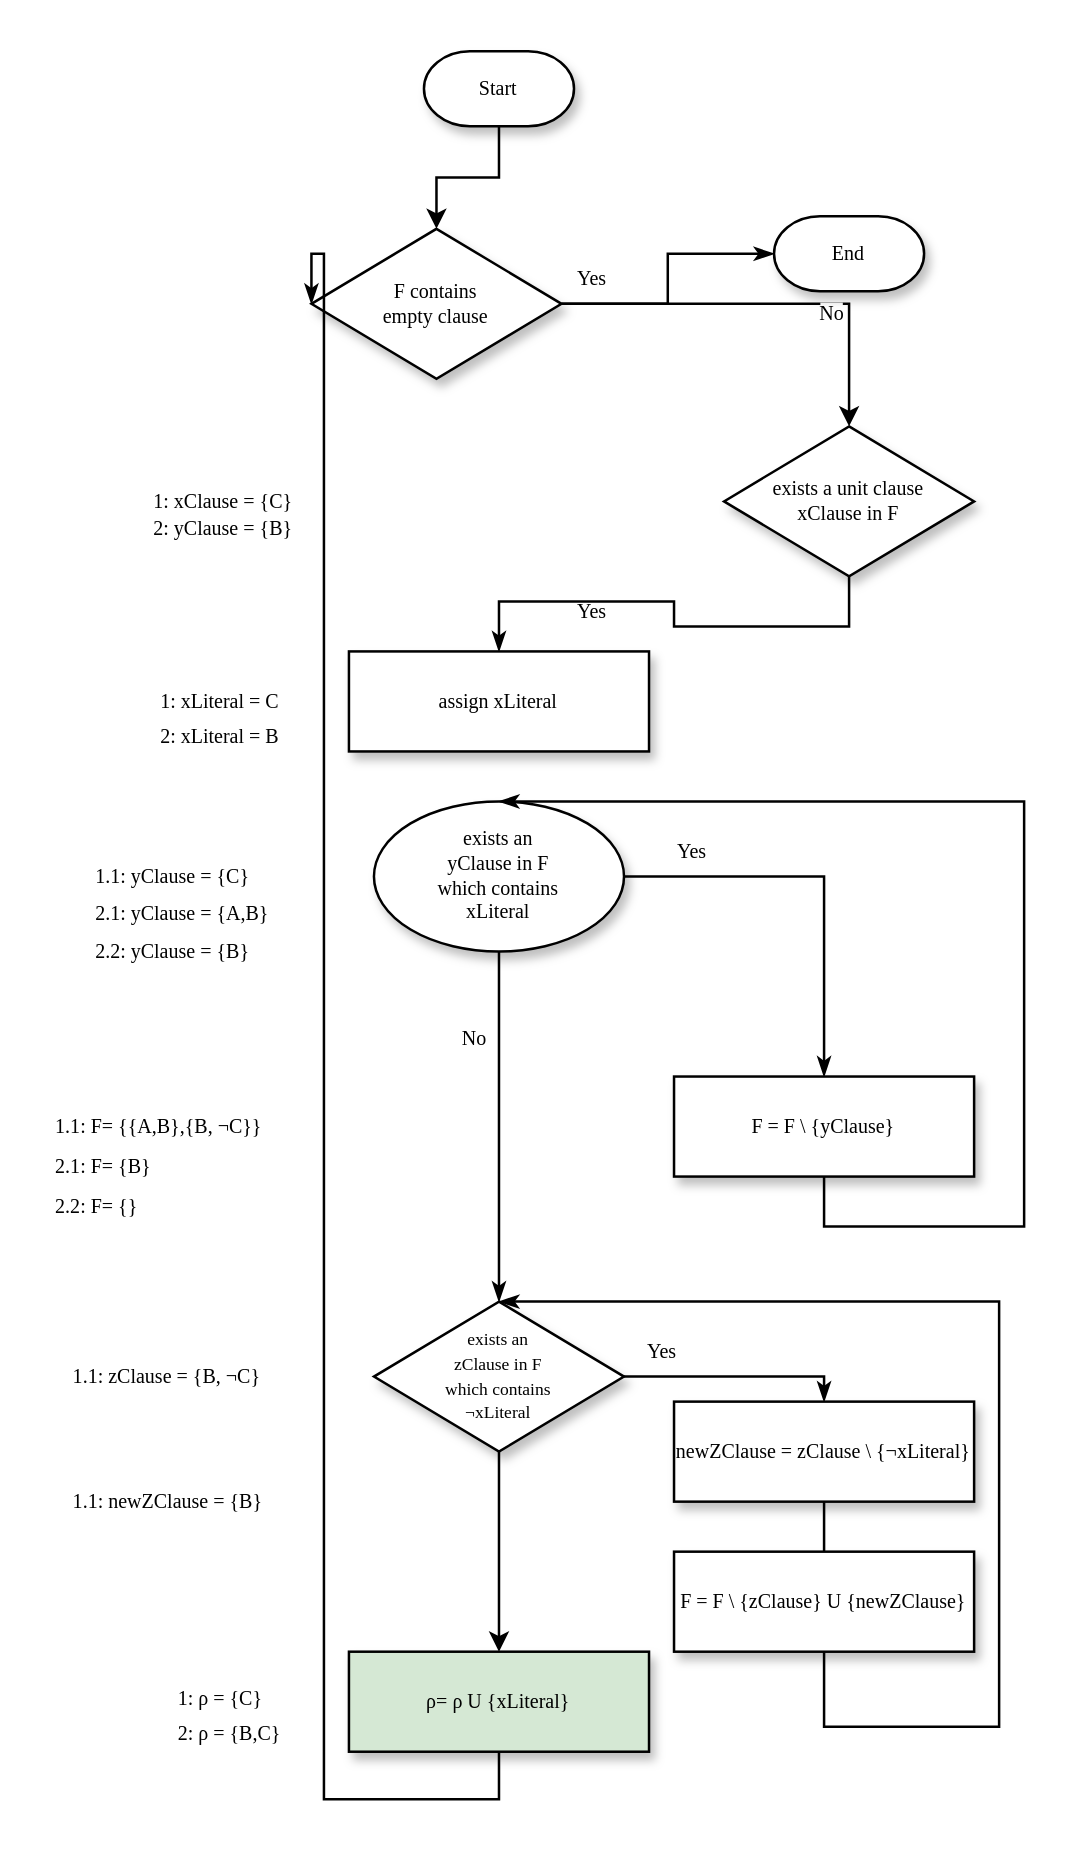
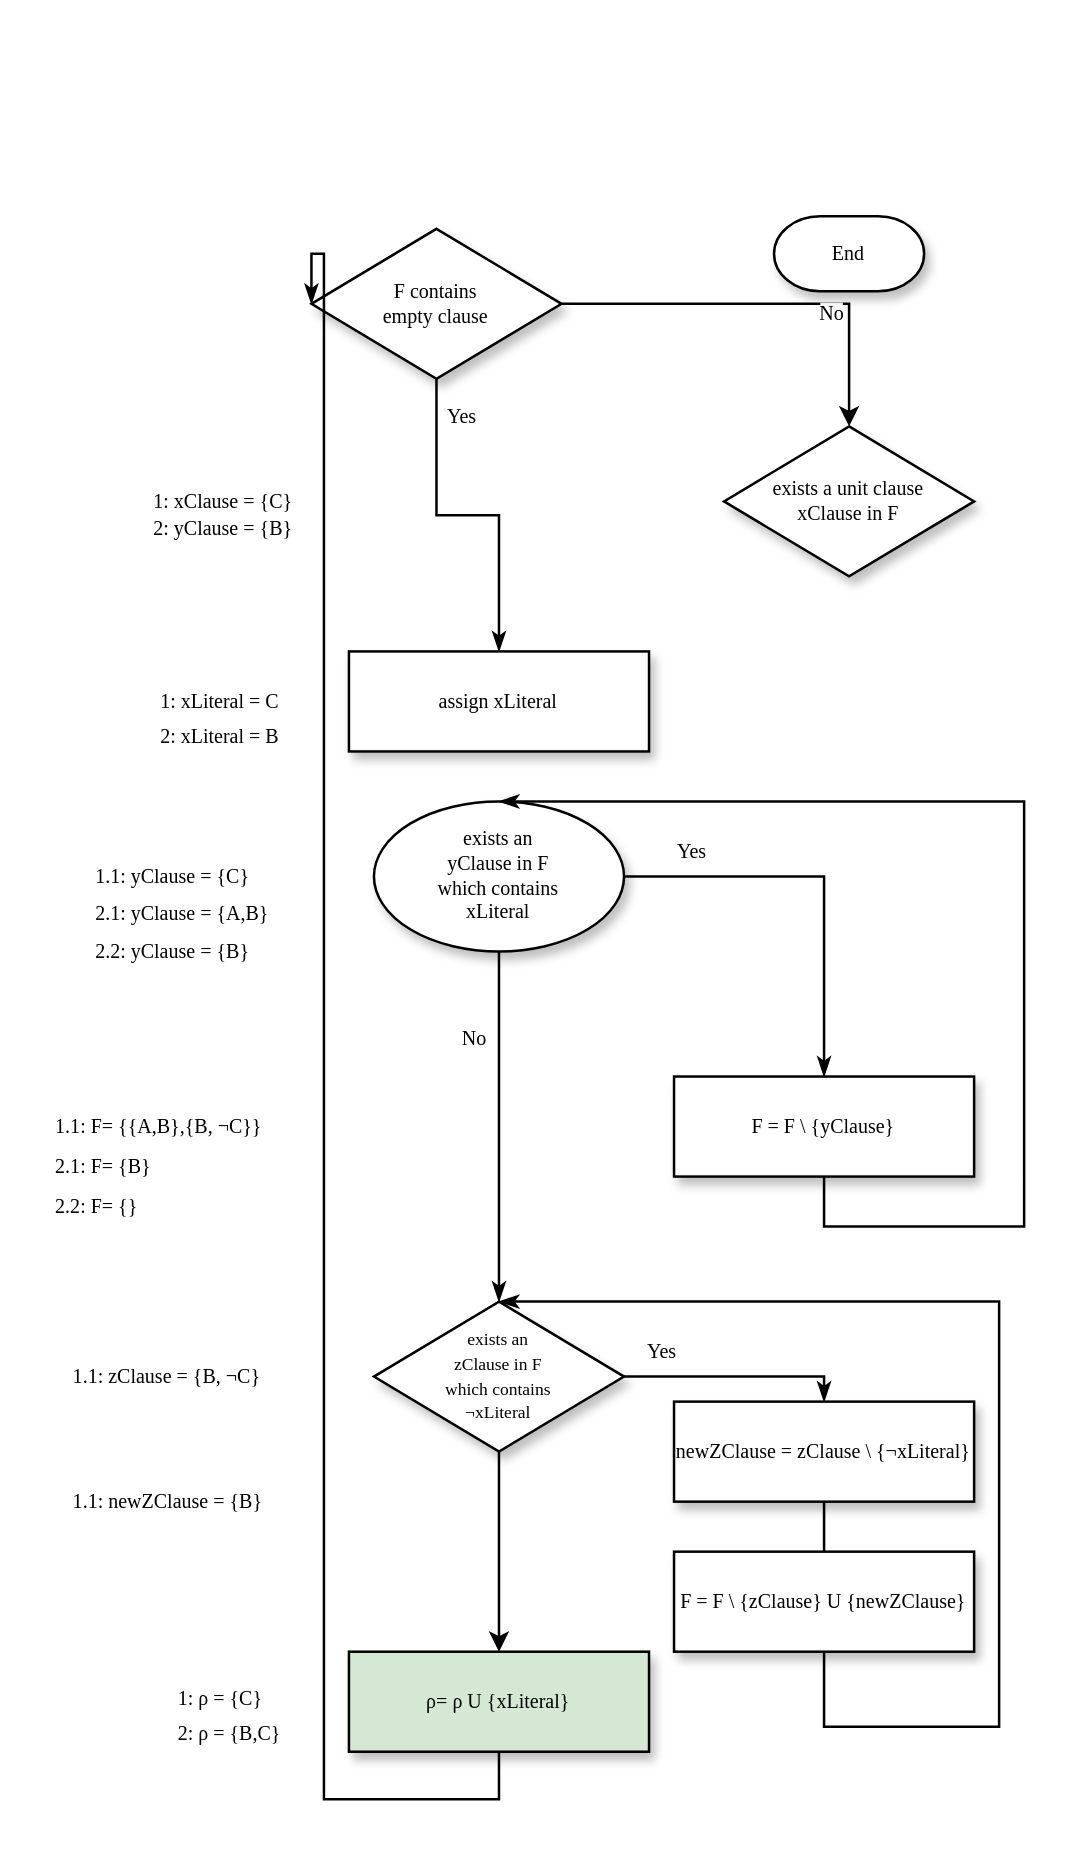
(499, 89) -> none
(475, 178) -> none
(691, 254) -> (439, 515)
(689, 626) -> none
